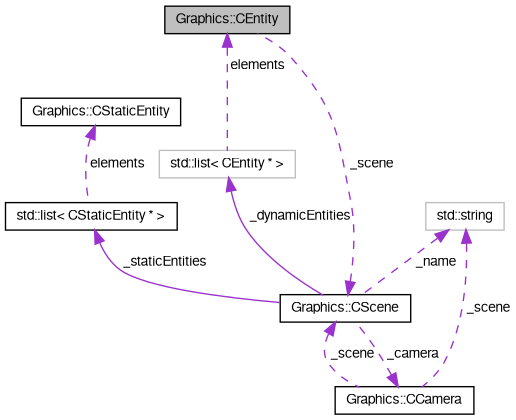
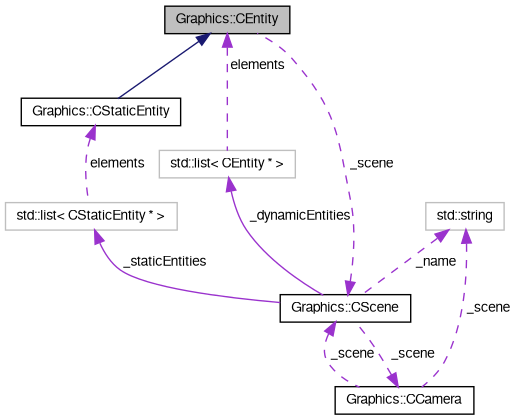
none -> (158, 70)
(91, 216) -> (91, 216)
(411, 354) -> (411, 354)
